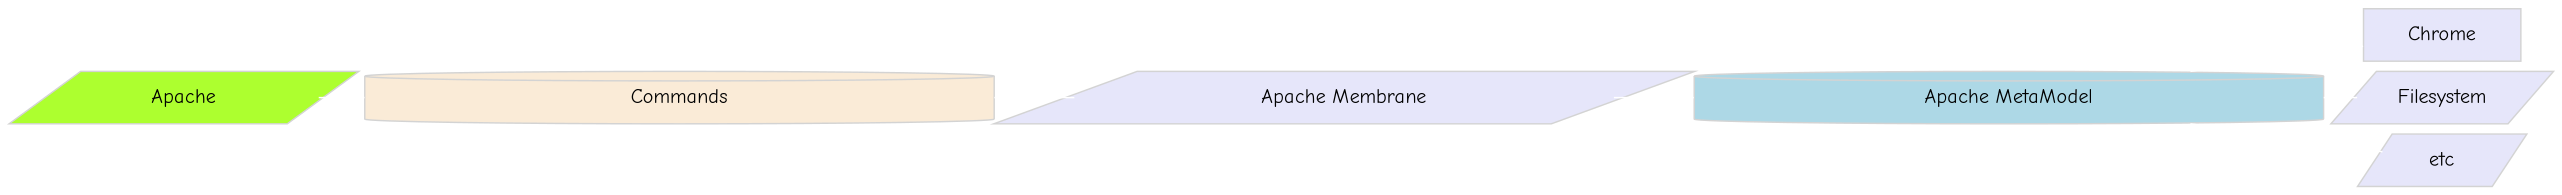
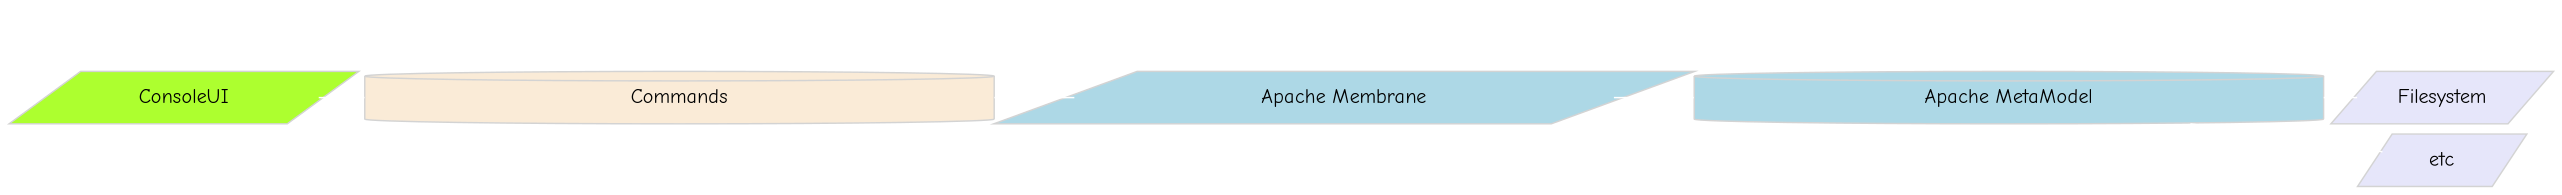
(2442, 35) -> none
(184, 98) -> (184, 98)
(1344, 98) -> (1344, 98)
